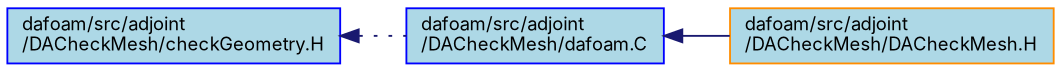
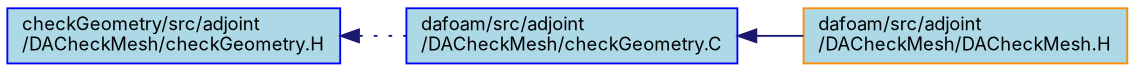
(174, 36) -> (174, 36)
(535, 36) -> (572, 36)
